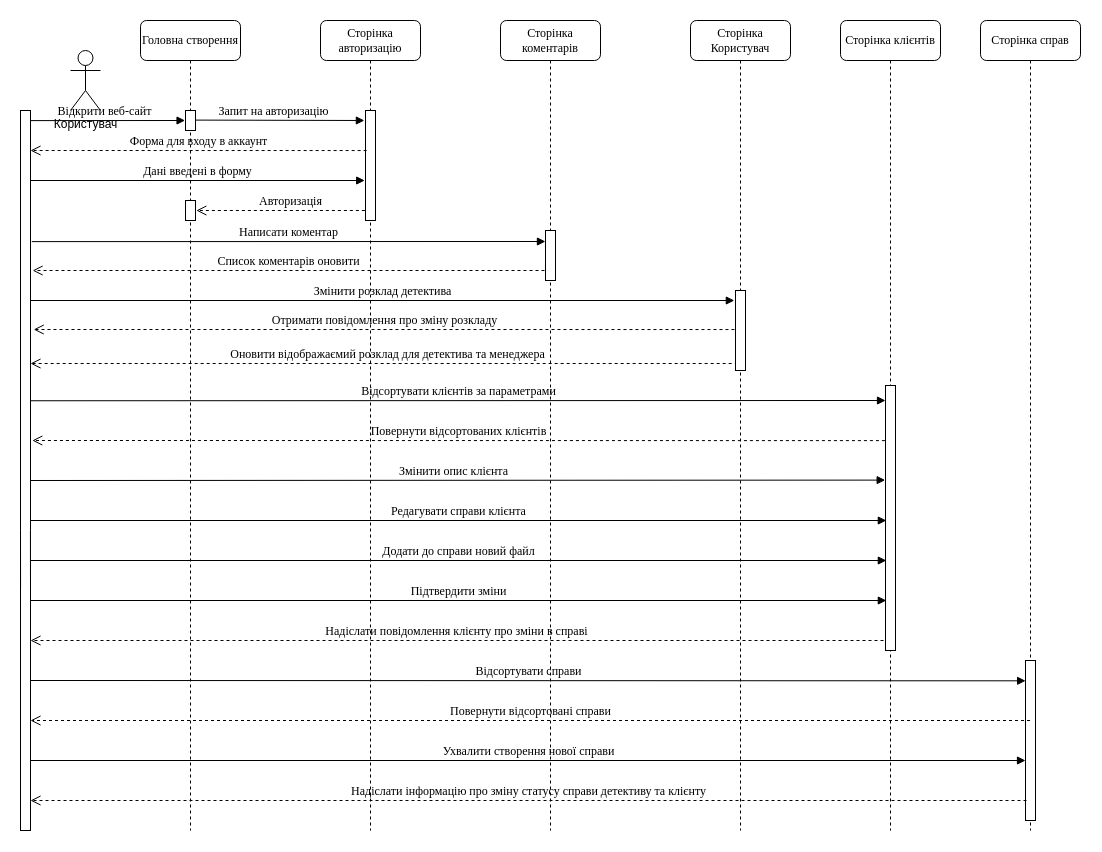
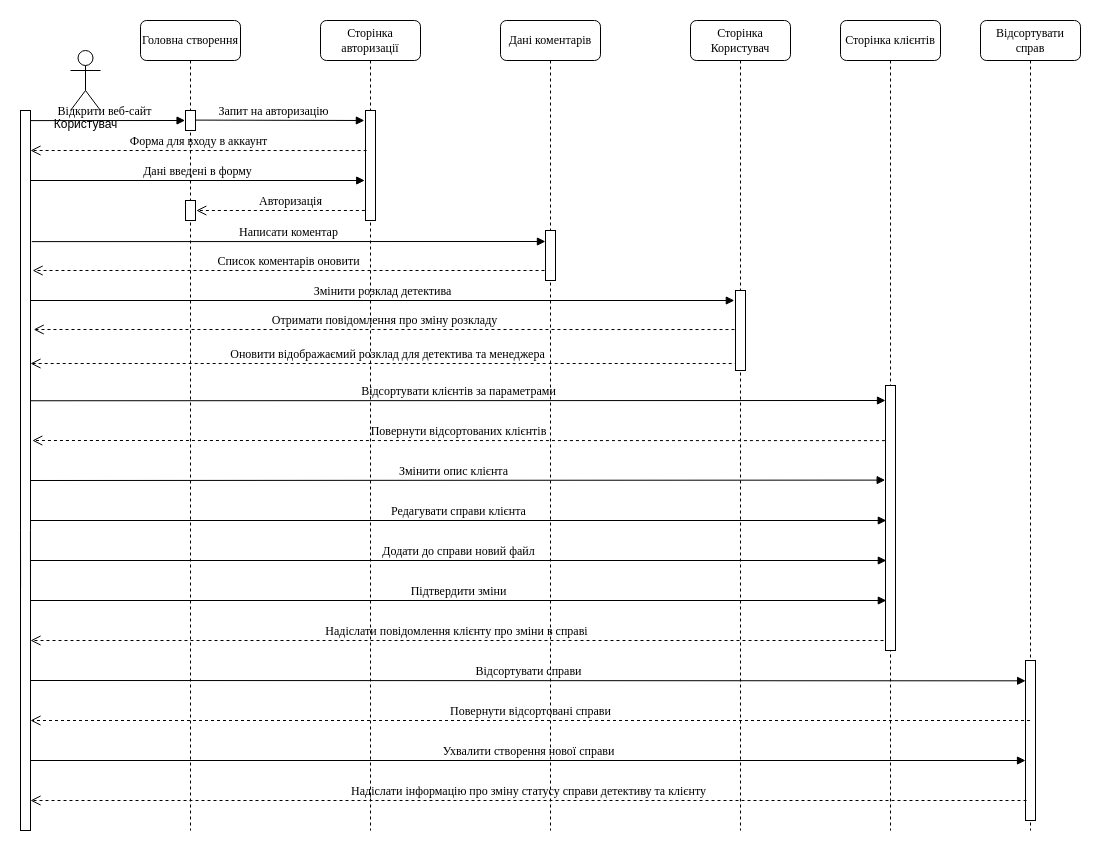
(371, 41) -> (371, 41)
(551, 41) -> (551, 41)
(1031, 41) -> (1031, 41)
